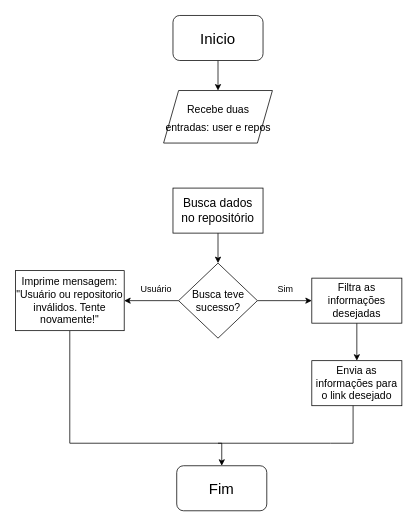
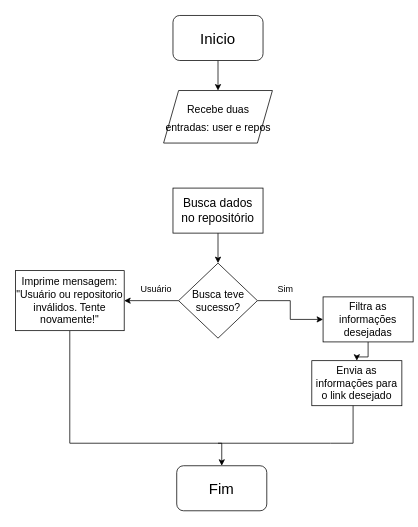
(357, 300) -> (368, 319)
